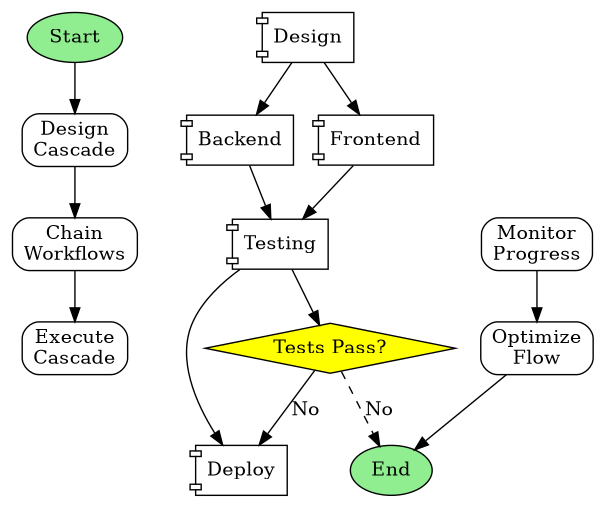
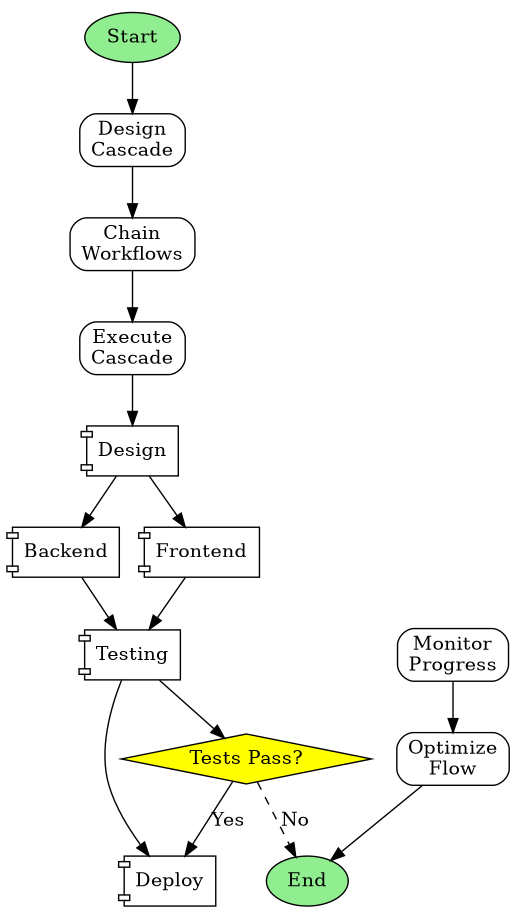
none -> (133, 393)
(306, 410) -> (229, 821)
